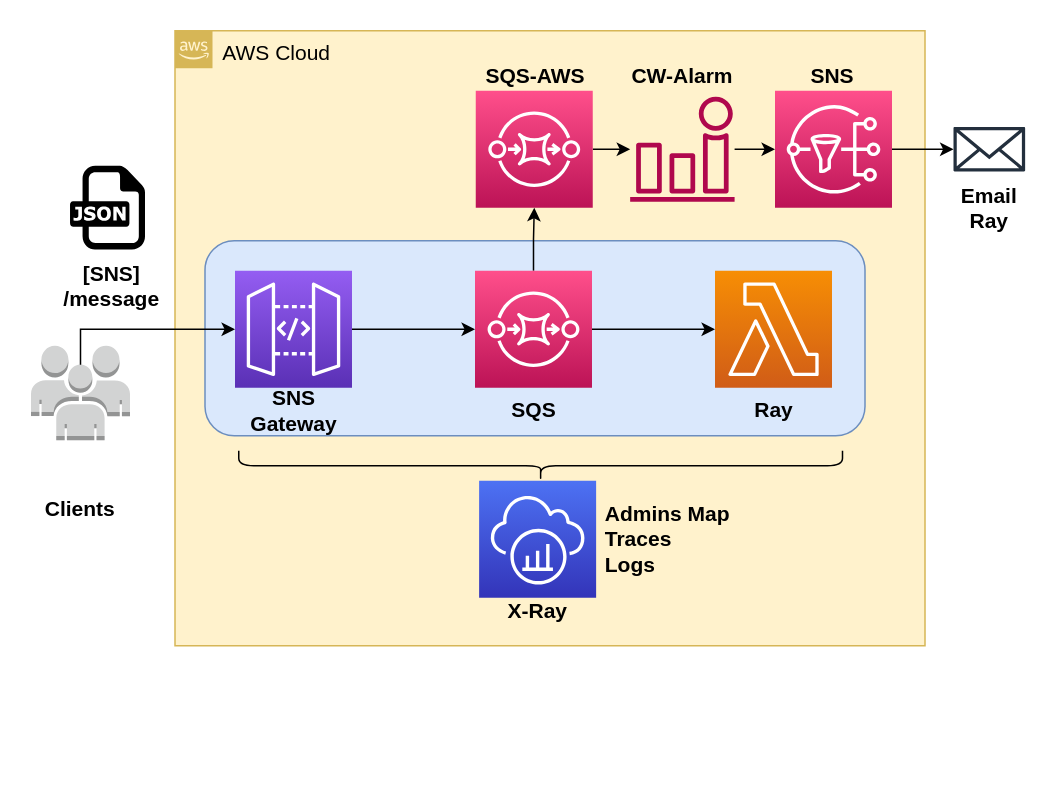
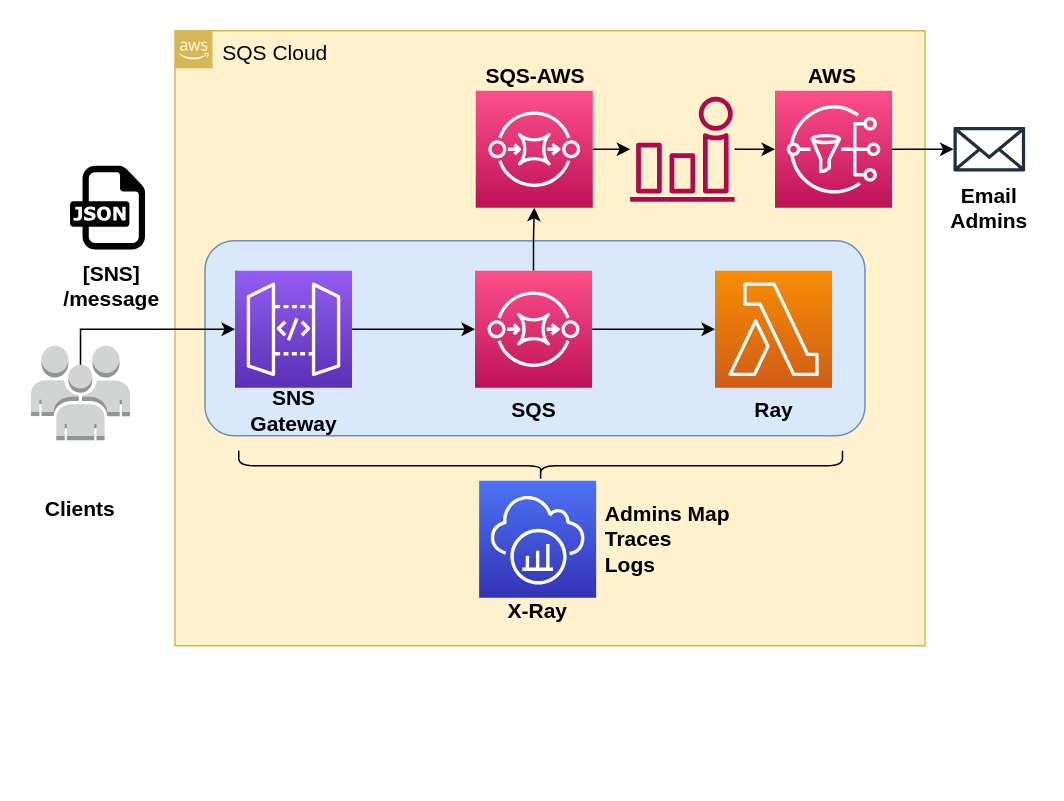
(263, 52) -> (263, 52)
(682, 76) -> none
(833, 76) -> (833, 76)
(989, 208) -> (989, 208)
